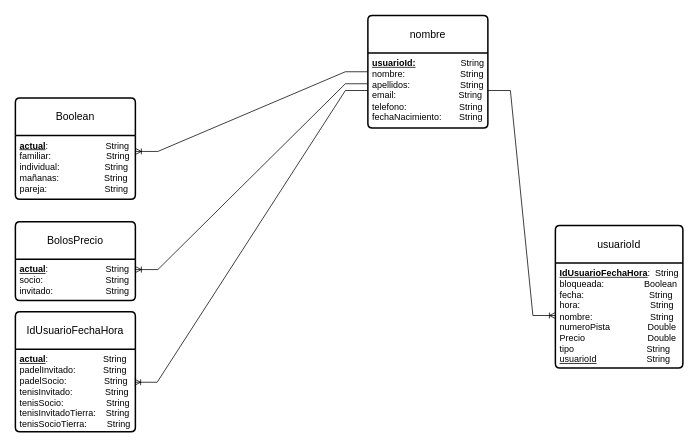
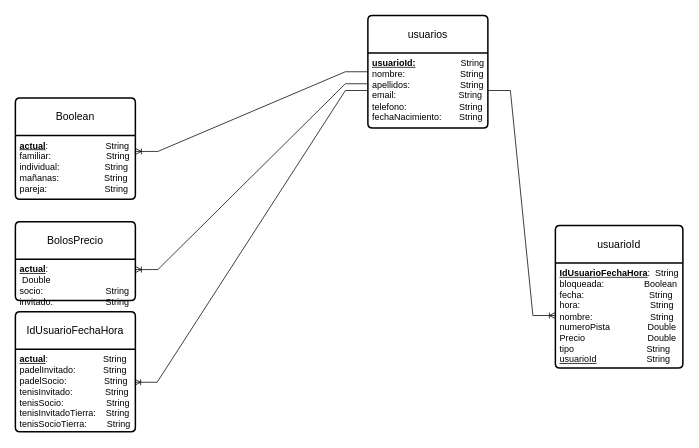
(428, 34) -> (428, 34)
(76, 297) -> (76, 297)
